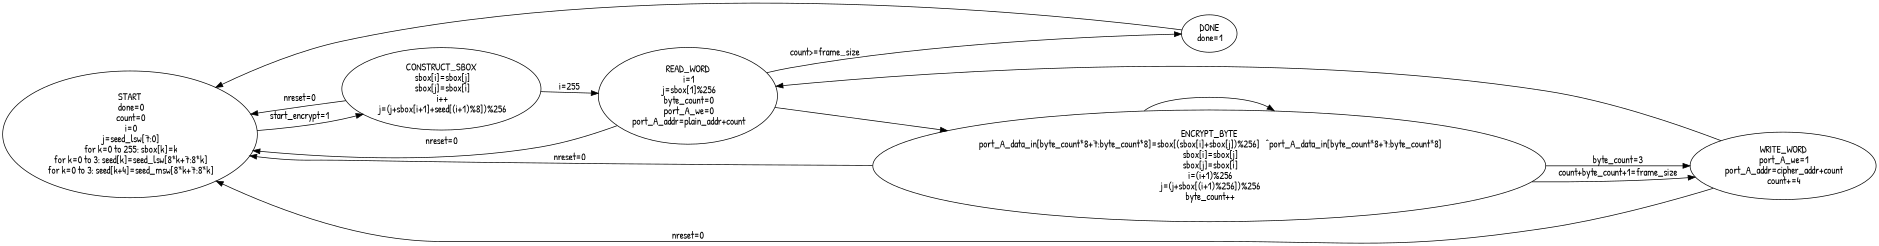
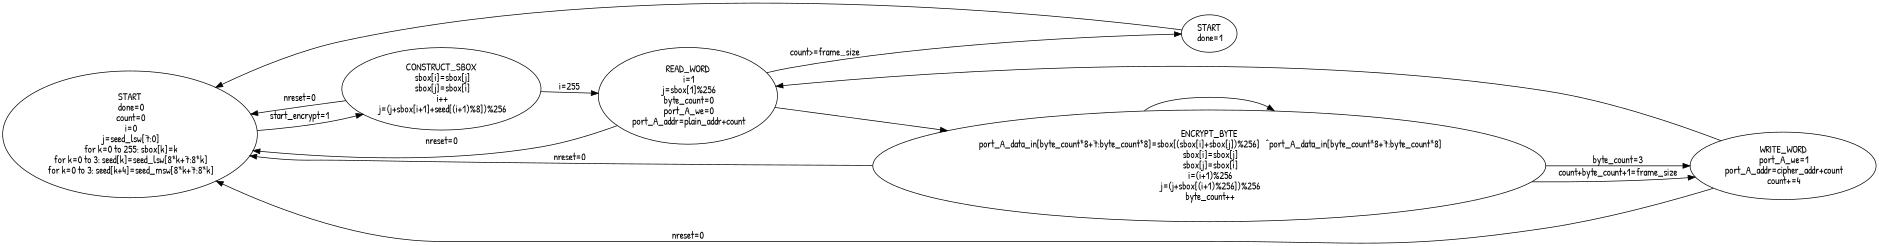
(1209, 34) -> (1209, 34)
